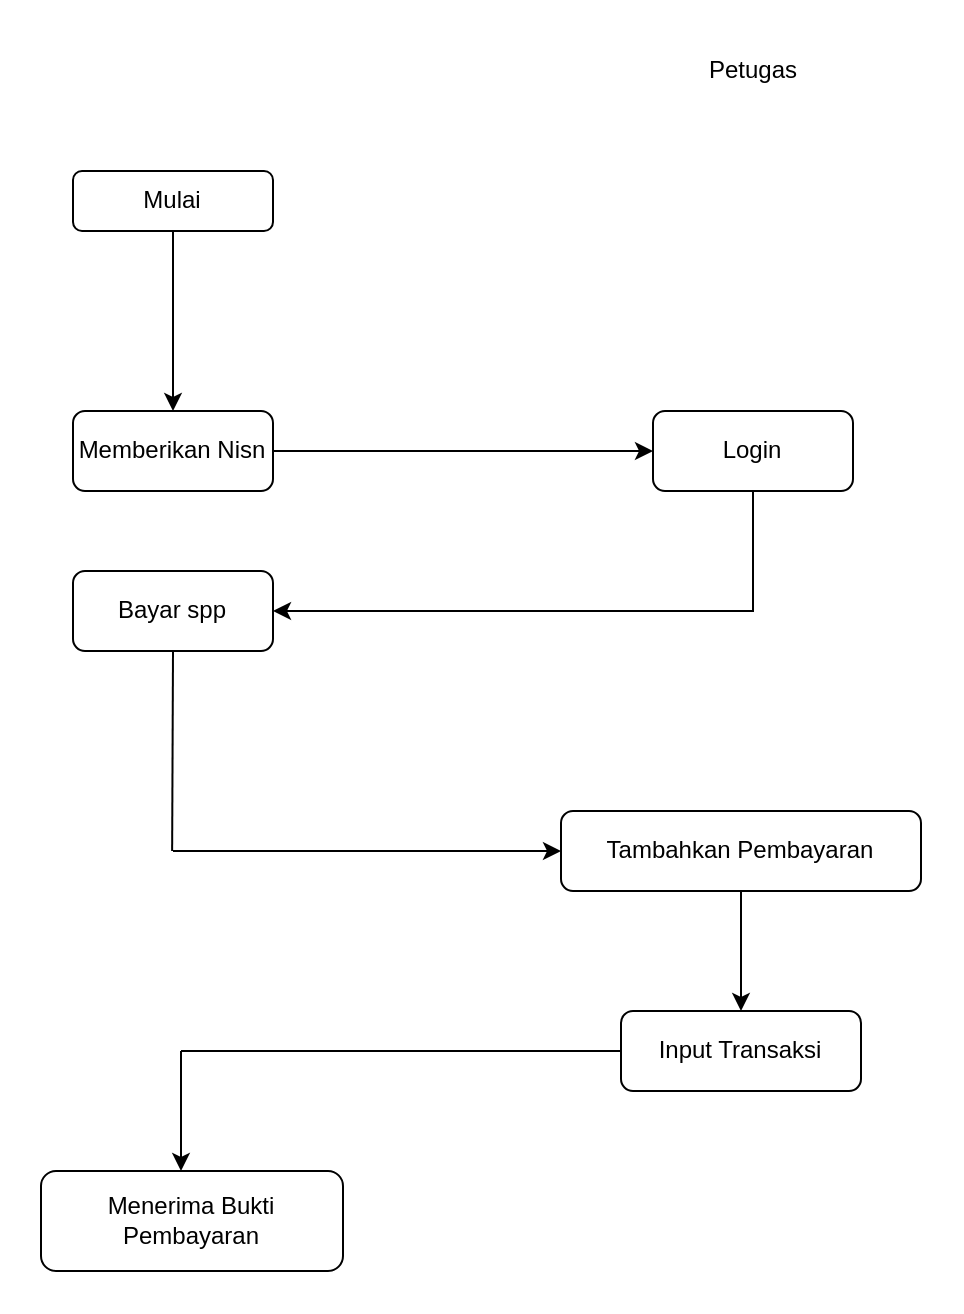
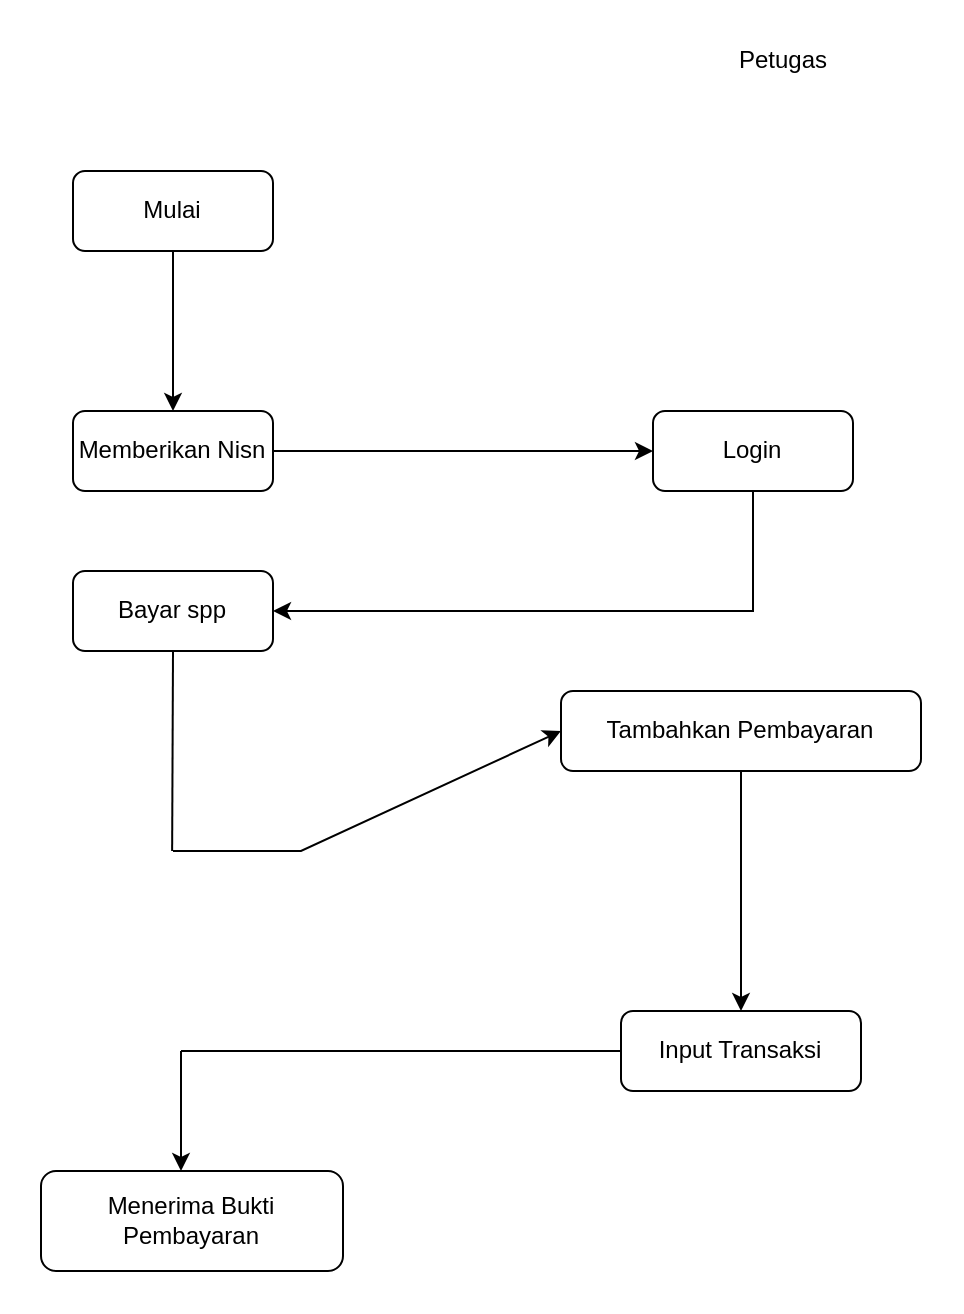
(753, 71) -> (783, 61)
(173, 201) -> (173, 211)
(741, 851) -> (741, 731)
